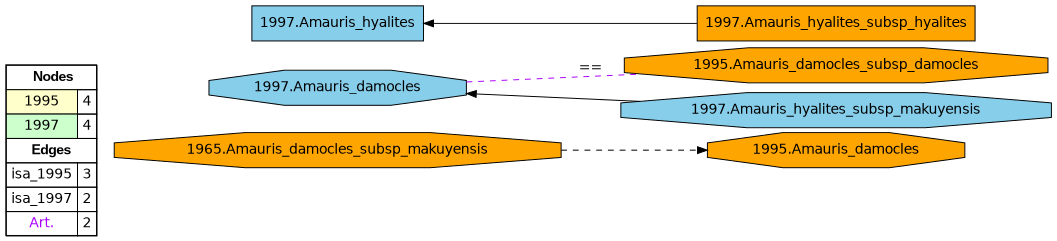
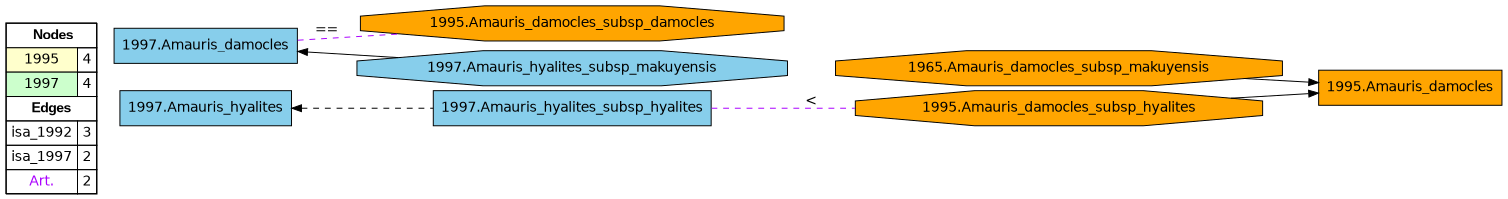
(565, 23) -> (367, 108)
(836, 23) -> (572, 108)
(338, 88) -> (206, 46)
none -> (1059, 108)
(629, 150) -> (1277, 80)
(836, 150) -> (1410, 88)
(42, 175) -> (42, 133)
